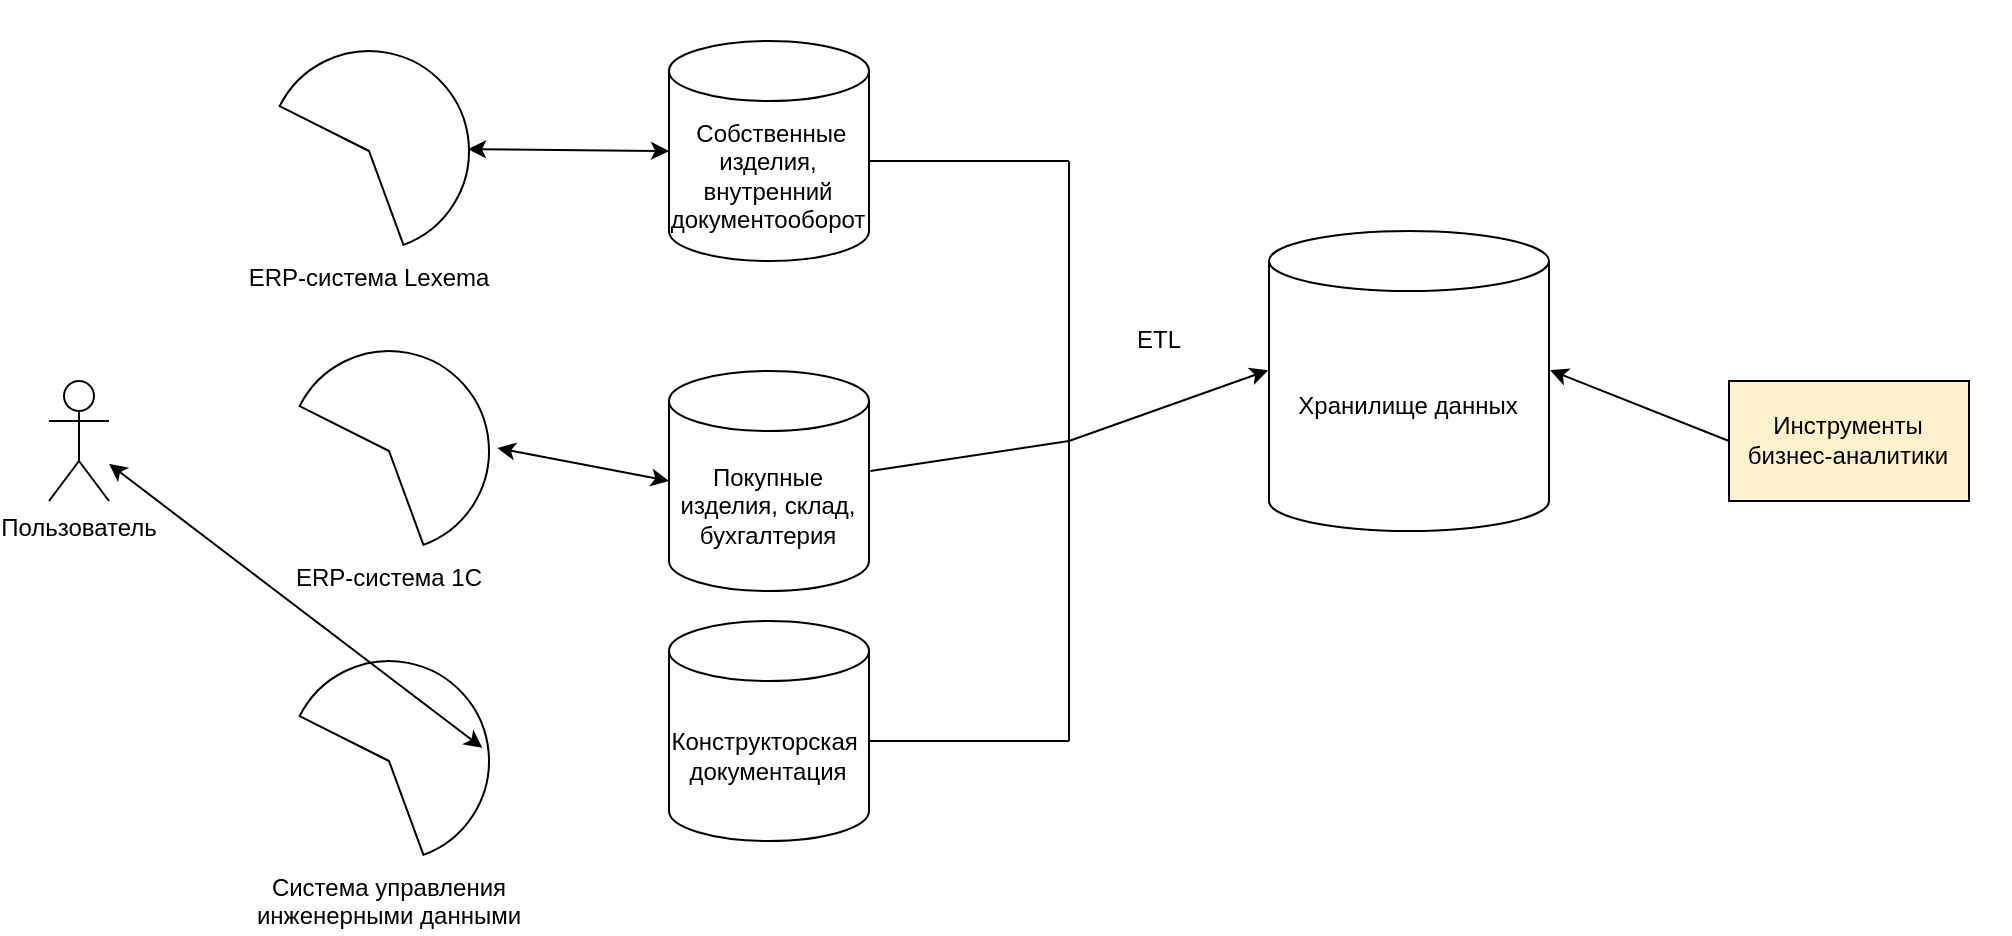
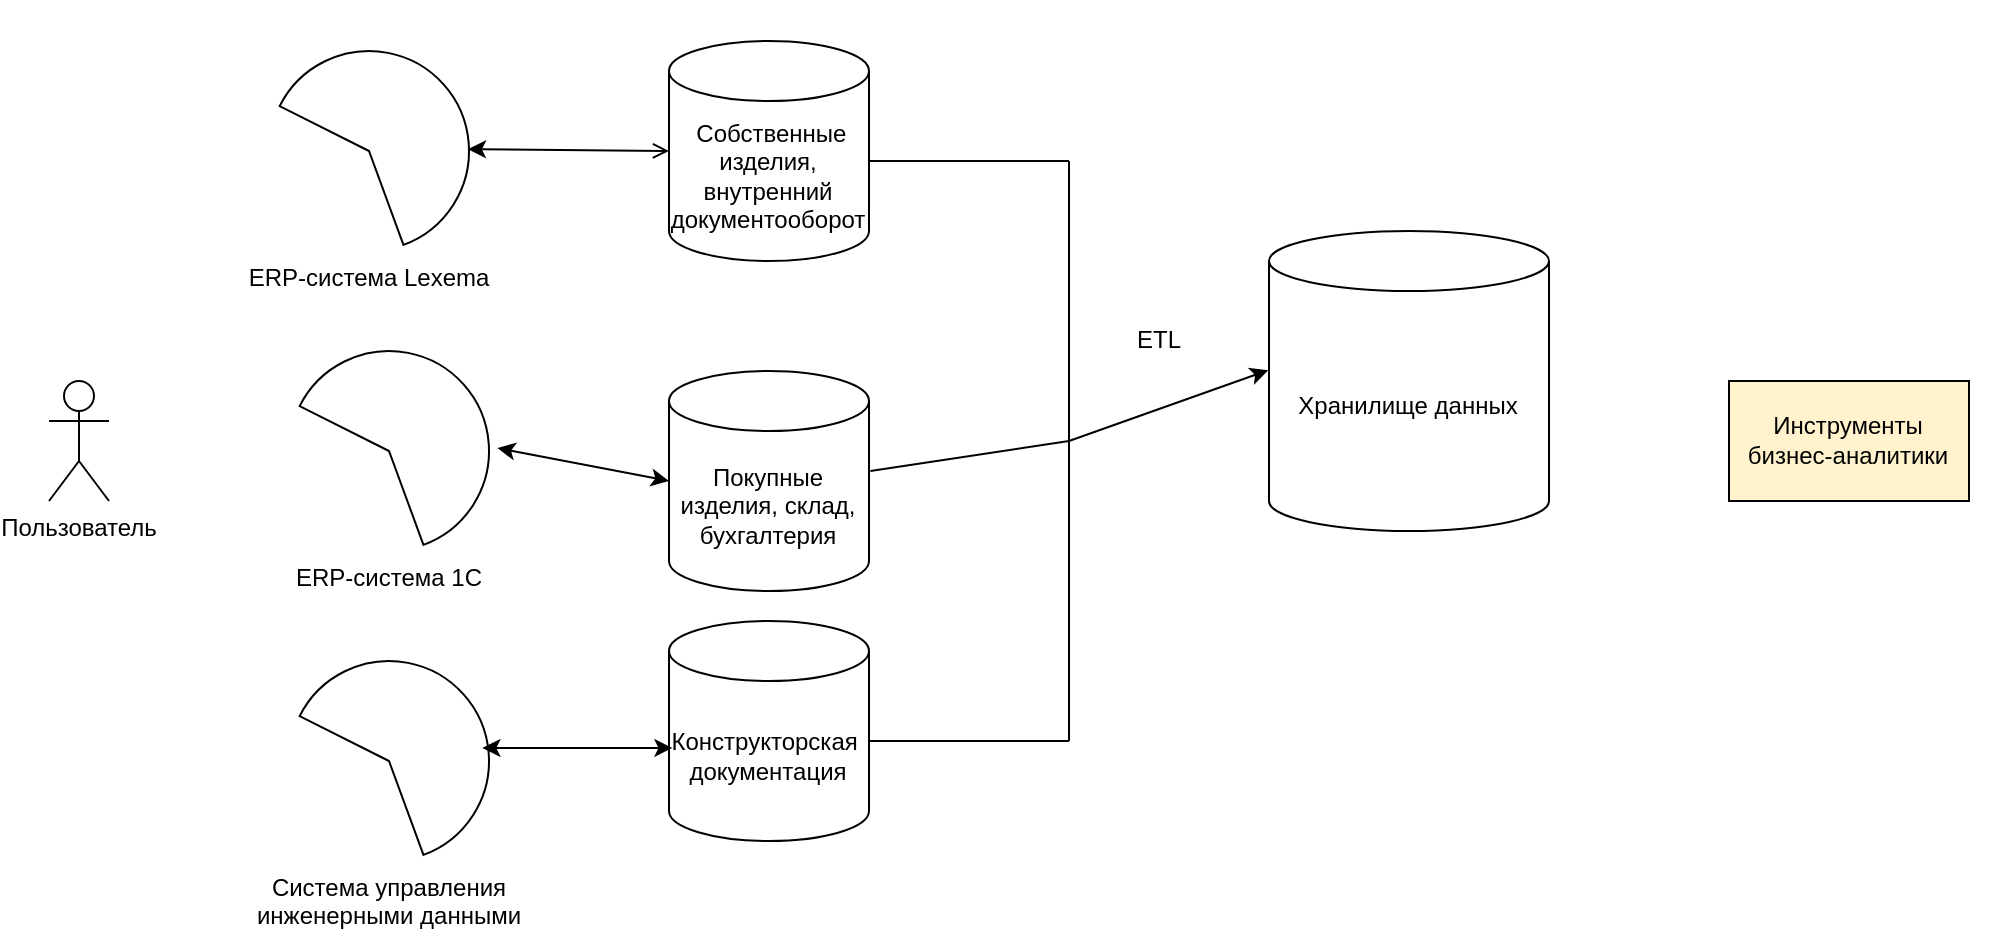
(654, 151) -> (657, 151)
(1646, 408) -> none
(296, 606) -> (577, 748)
